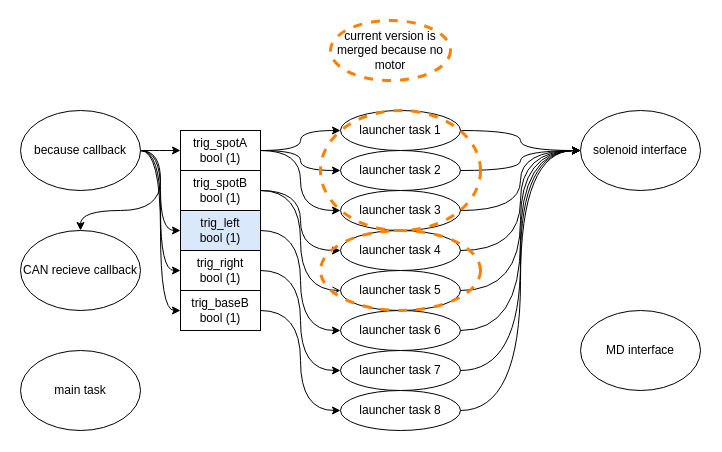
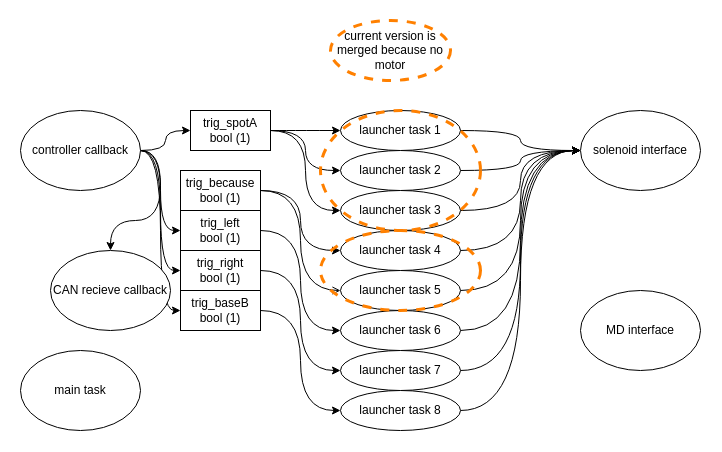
(81, 151) -> (81, 151)
(221, 151) -> (231, 131)
(221, 191) -> (221, 191)
(221, 231) -> (221, 231)
(81, 271) -> (111, 291)
(641, 351) -> (641, 331)
